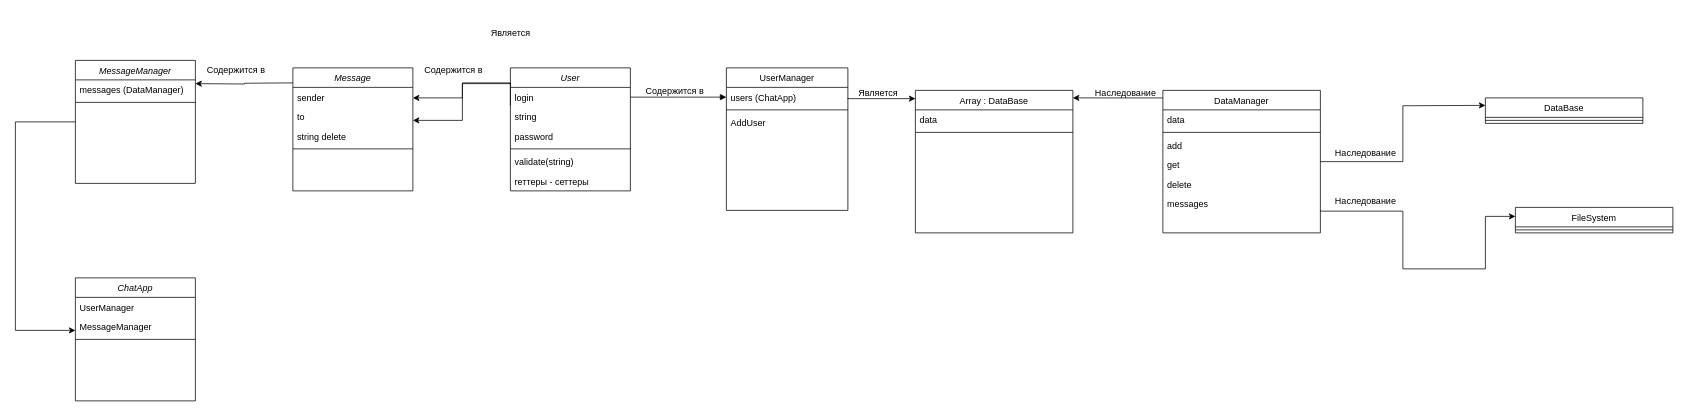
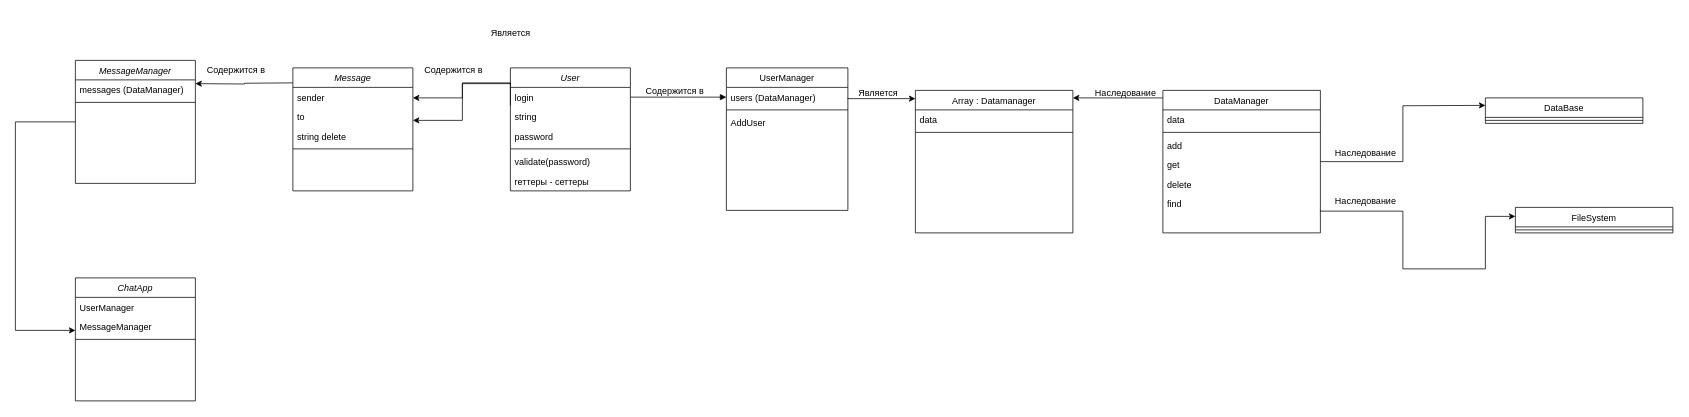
(767, 98) -> (777, 98)
(994, 101) -> (994, 101)
(551, 162) -> (558, 162)
(1187, 204) -> (1176, 204)
